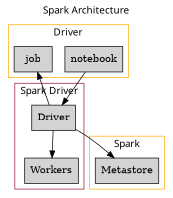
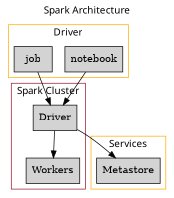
(49, 91) -> (48, 91)
(45, 92) -> (44, 88)
(127, 144) -> (128, 144)
